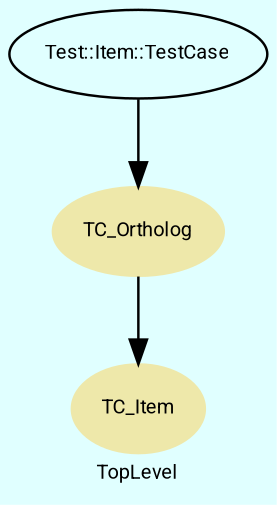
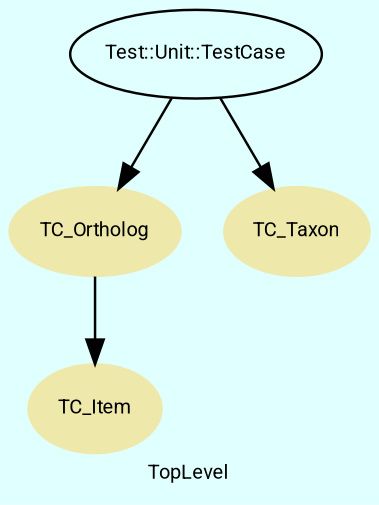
(138, 54) -> (196, 54)
none -> (297, 231)
